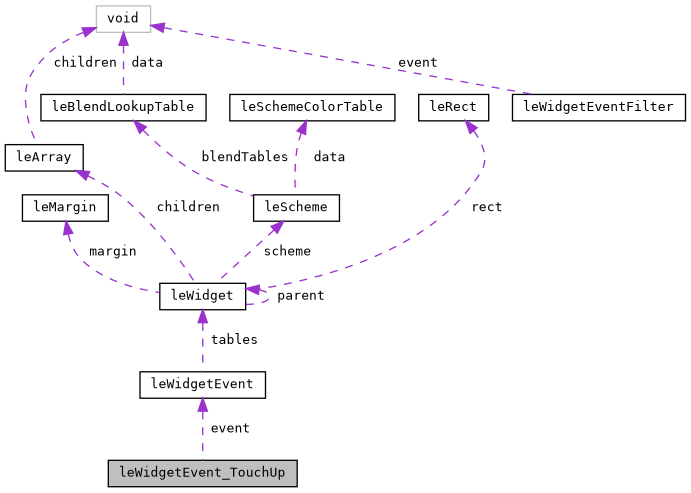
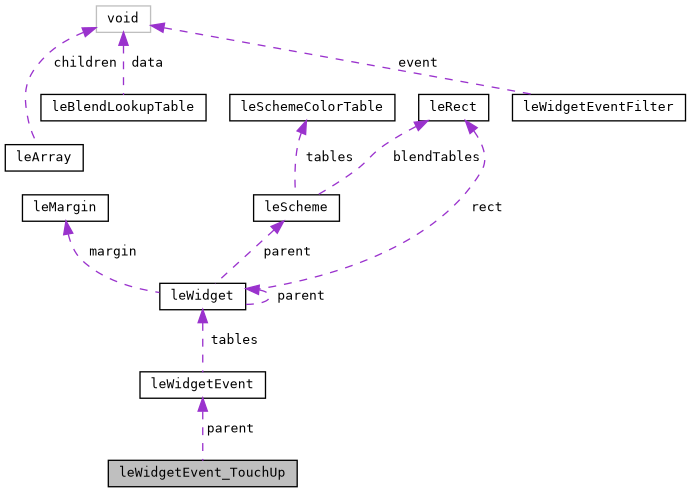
(326, 158) -> (326, 158)
(193, 171) -> (367, 161)
(149, 222) -> none
(284, 252) -> (284, 252)
(227, 429) -> (227, 429)
